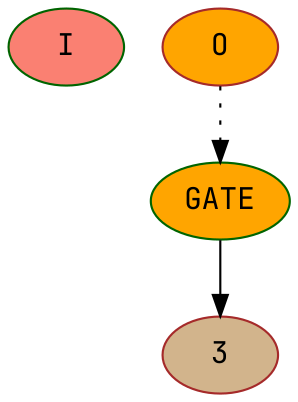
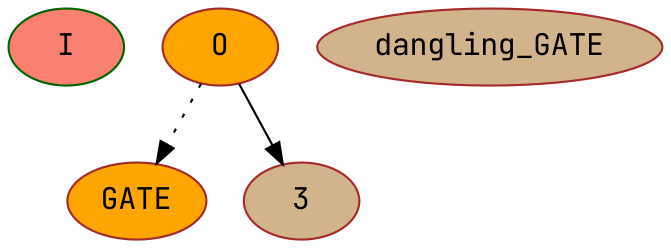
none -> (490, 47)
(220, 201) -> (137, 201)
(220, 268) -> (256, 114)
